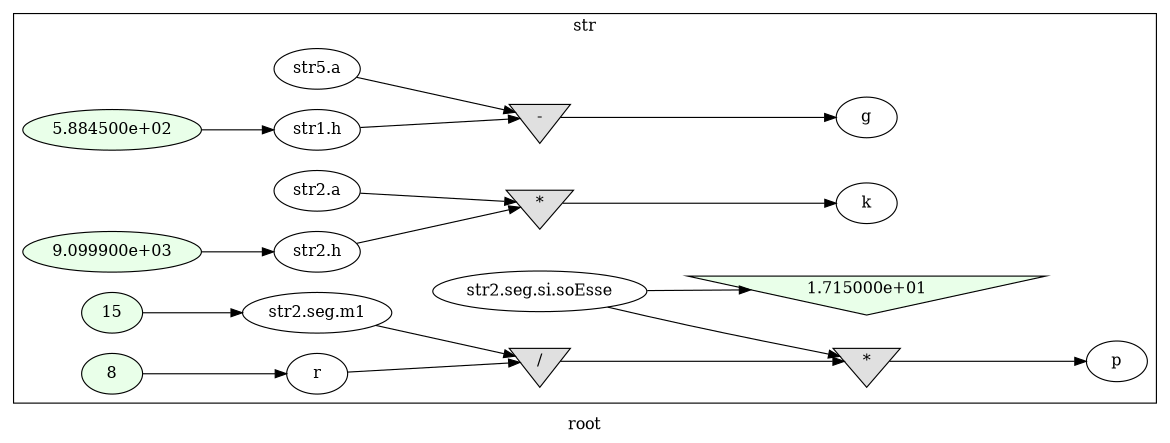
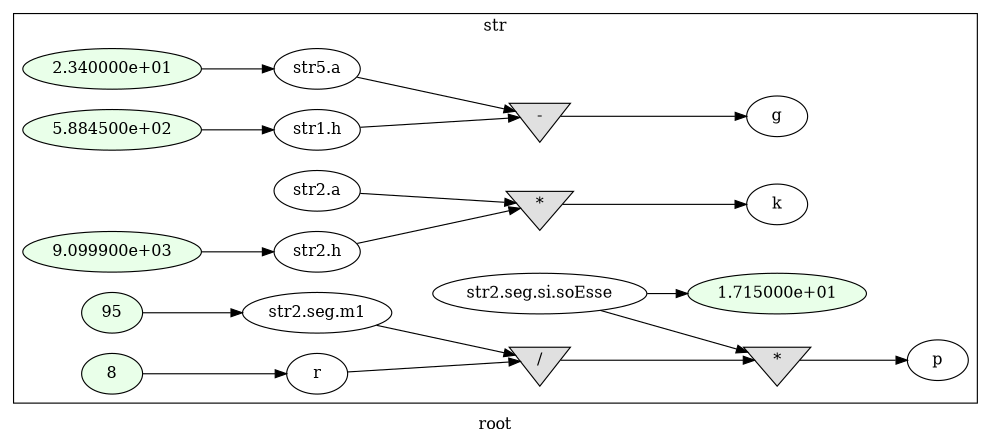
none -> (112, 69)
(867, 289) -> (777, 294)
(112, 313) -> (112, 313)
